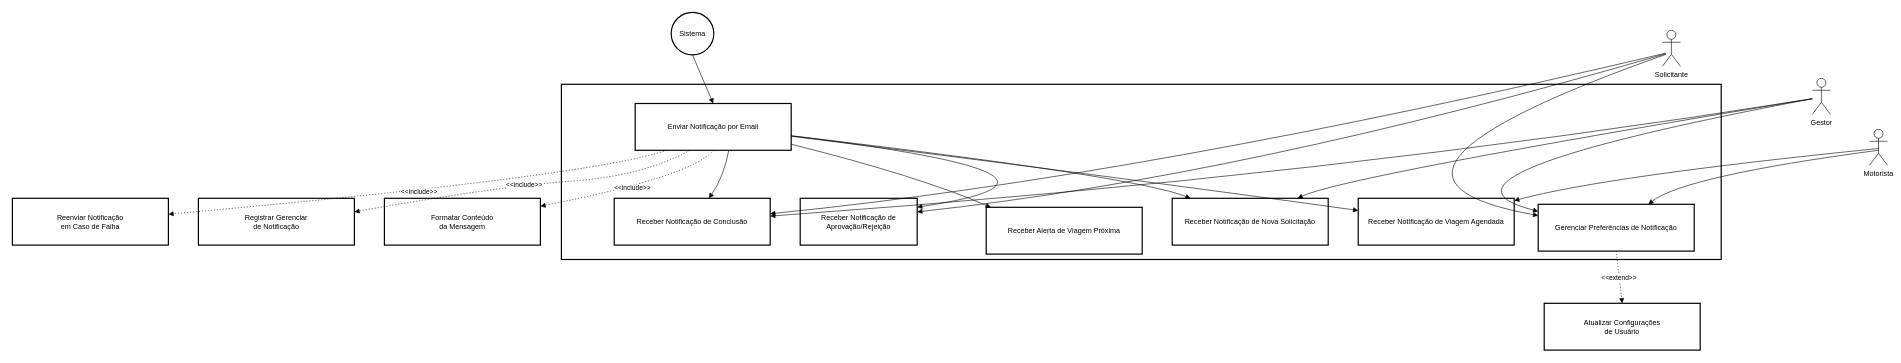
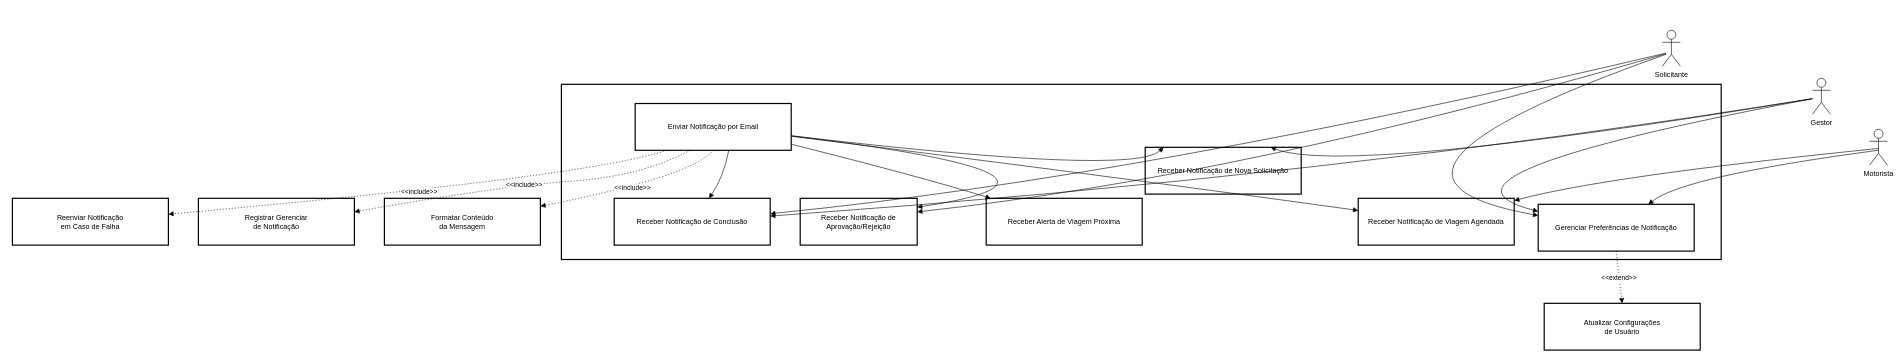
(692, 34) -> none
(702, 77) -> none
(1250, 222) -> (1223, 171)
(1064, 231) -> (1064, 222)
